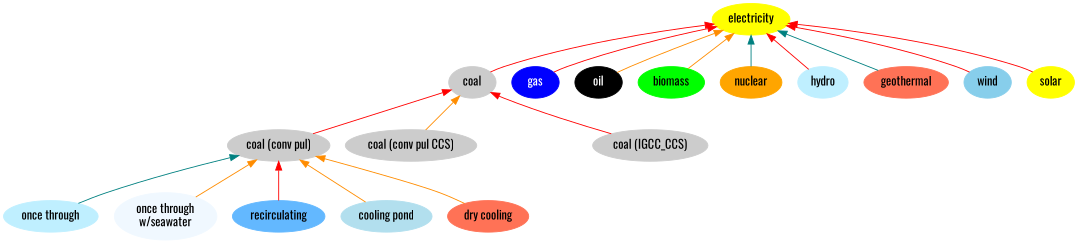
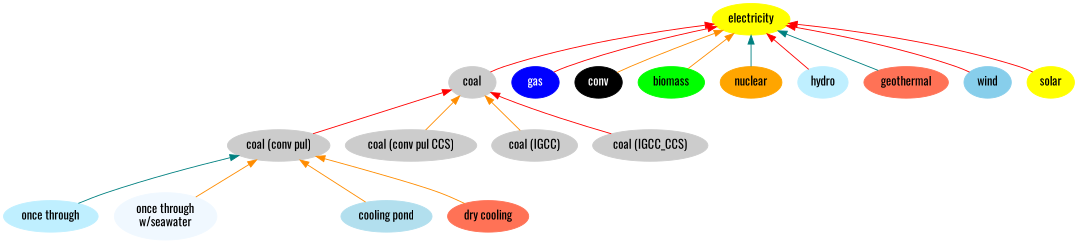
(599, 82) -> (599, 82)
none -> (535, 145)
(279, 216) -> none
